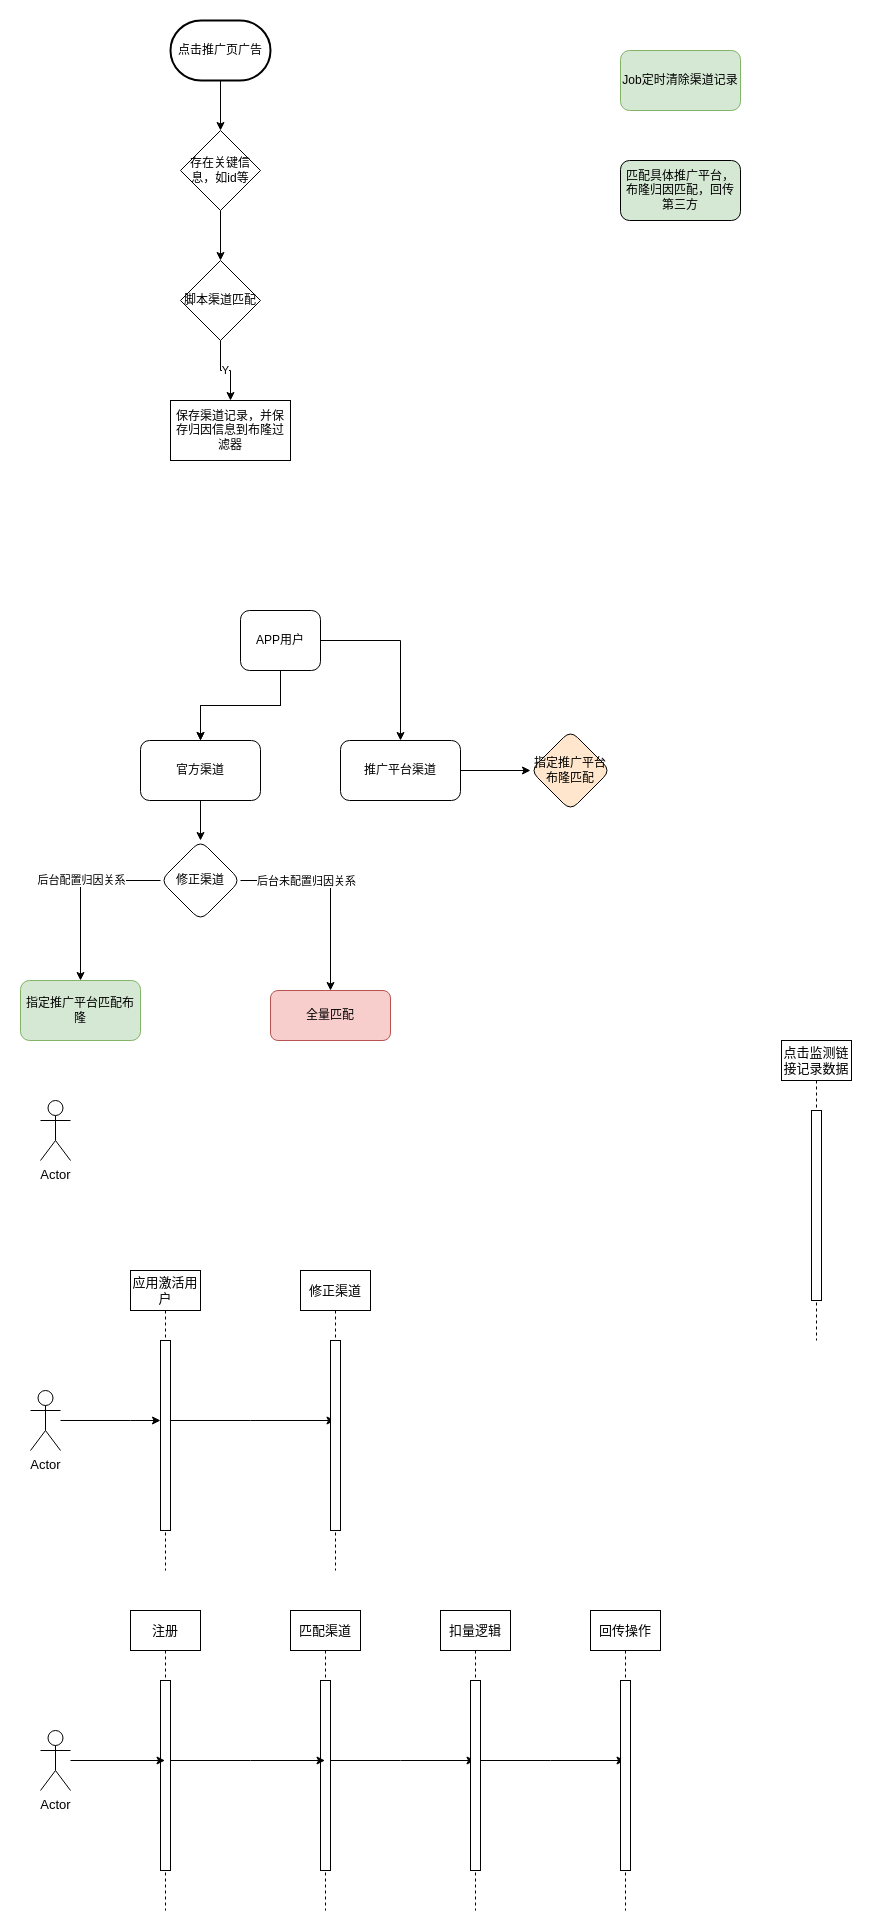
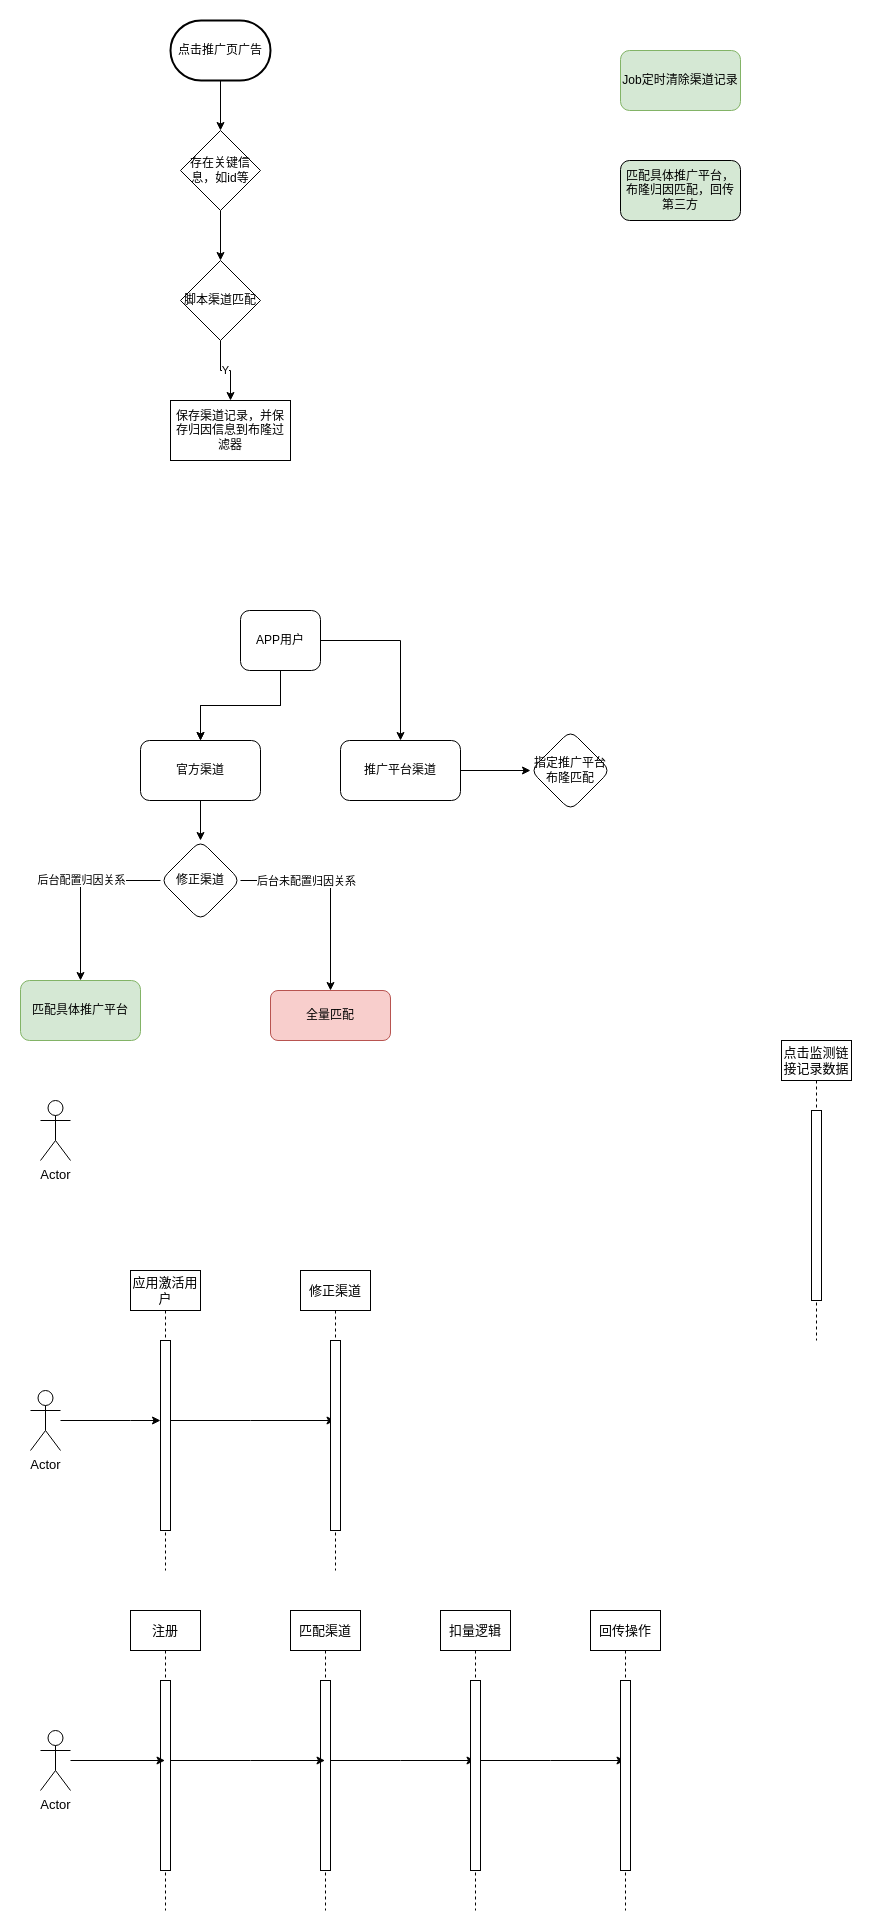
(571, 771) -> (571, 771)
(81, 1011) -> (81, 1011)
